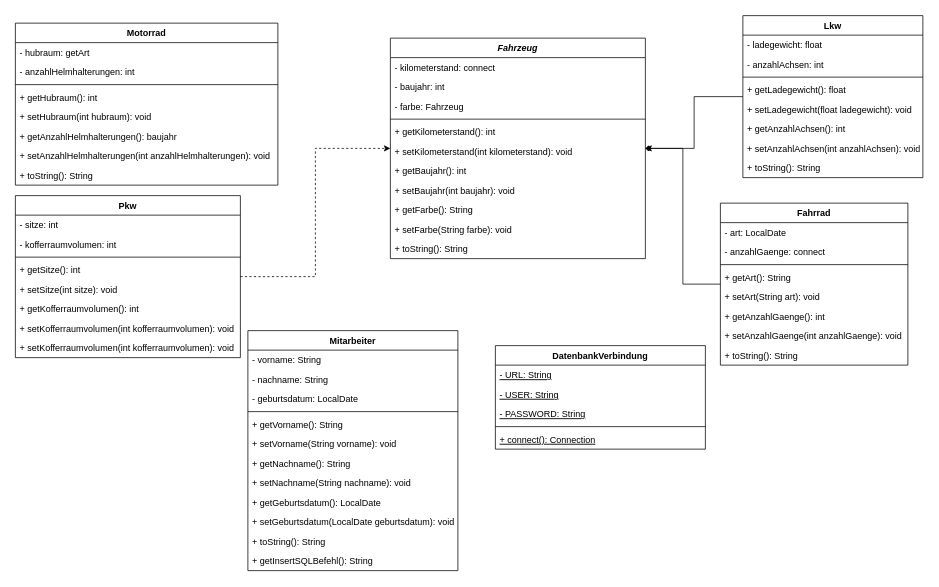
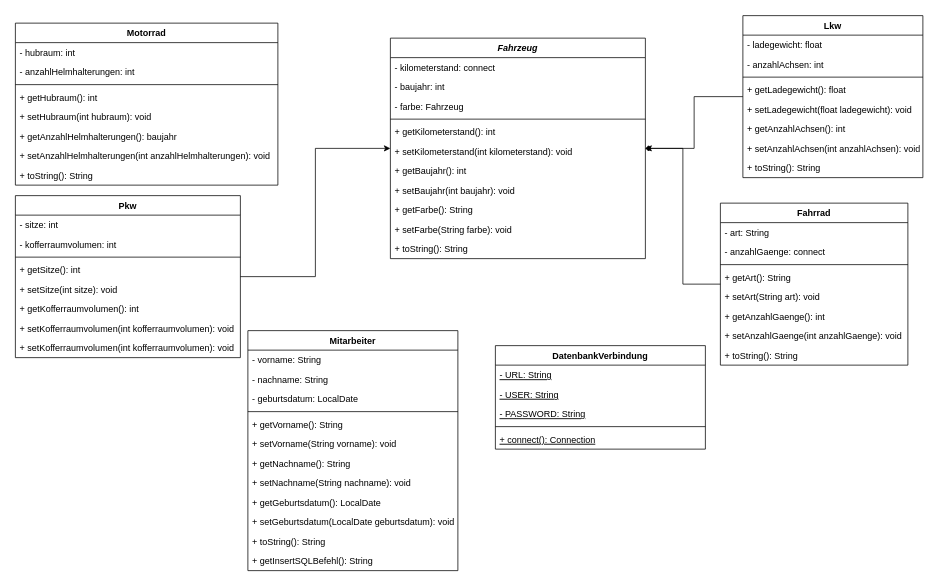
(59, 53) -> (50, 53)
(315, 214) -> (315, 214)
(760, 233) -> (753, 233)
